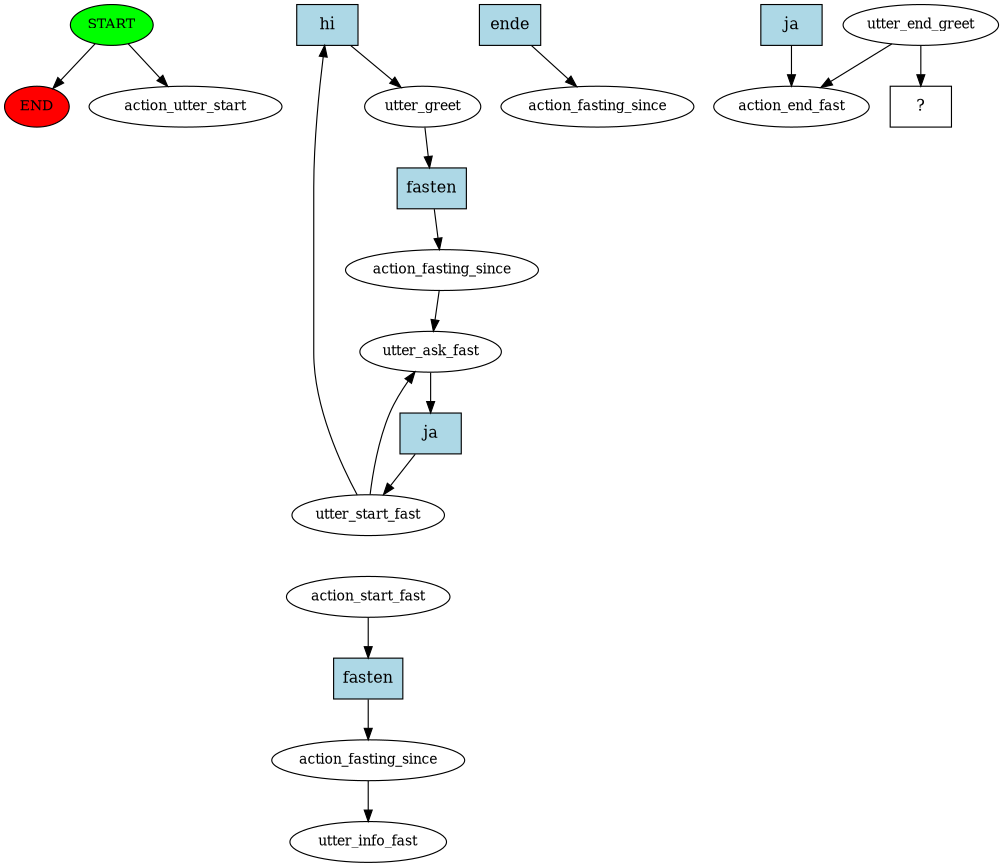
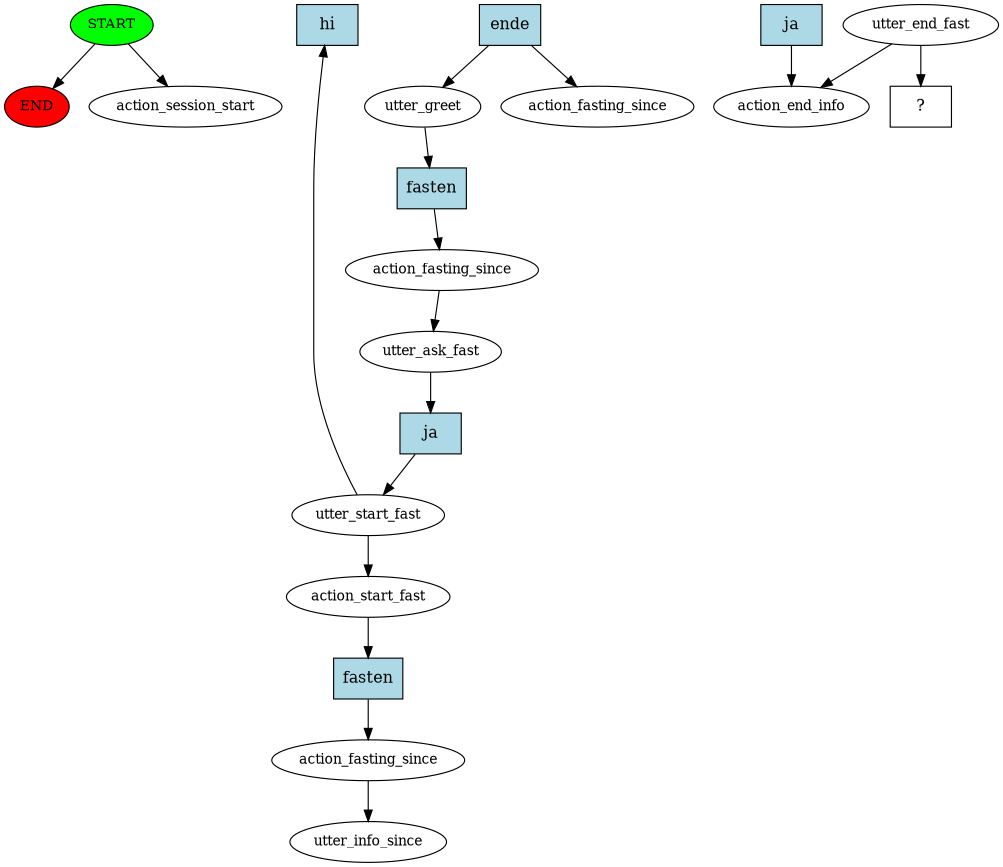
(921, 25) -> (921, 25)
(372, 63) -> (470, 63)
(186, 107) -> (186, 107)
(791, 107) -> (791, 107)
(382, 435) -> (368, 550)
(368, 842) -> (368, 842)
